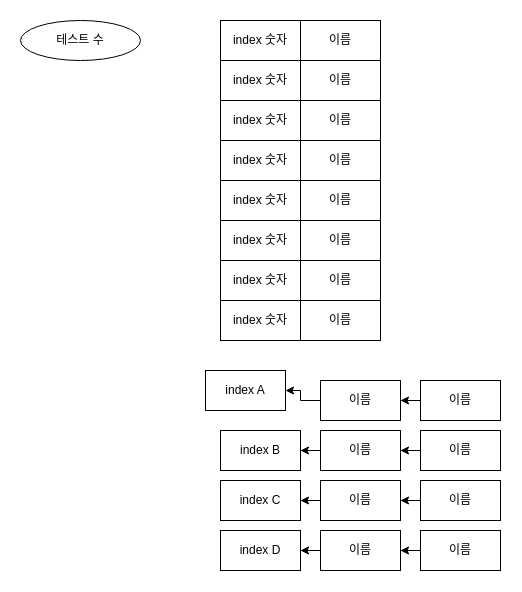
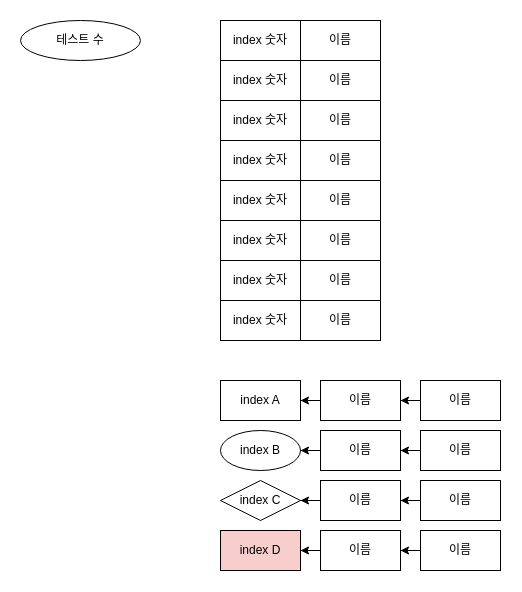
(246, 391) -> (261, 401)
(261, 451) -> (261, 451)
(261, 501) -> (261, 501)
(261, 551) -> (261, 551)
